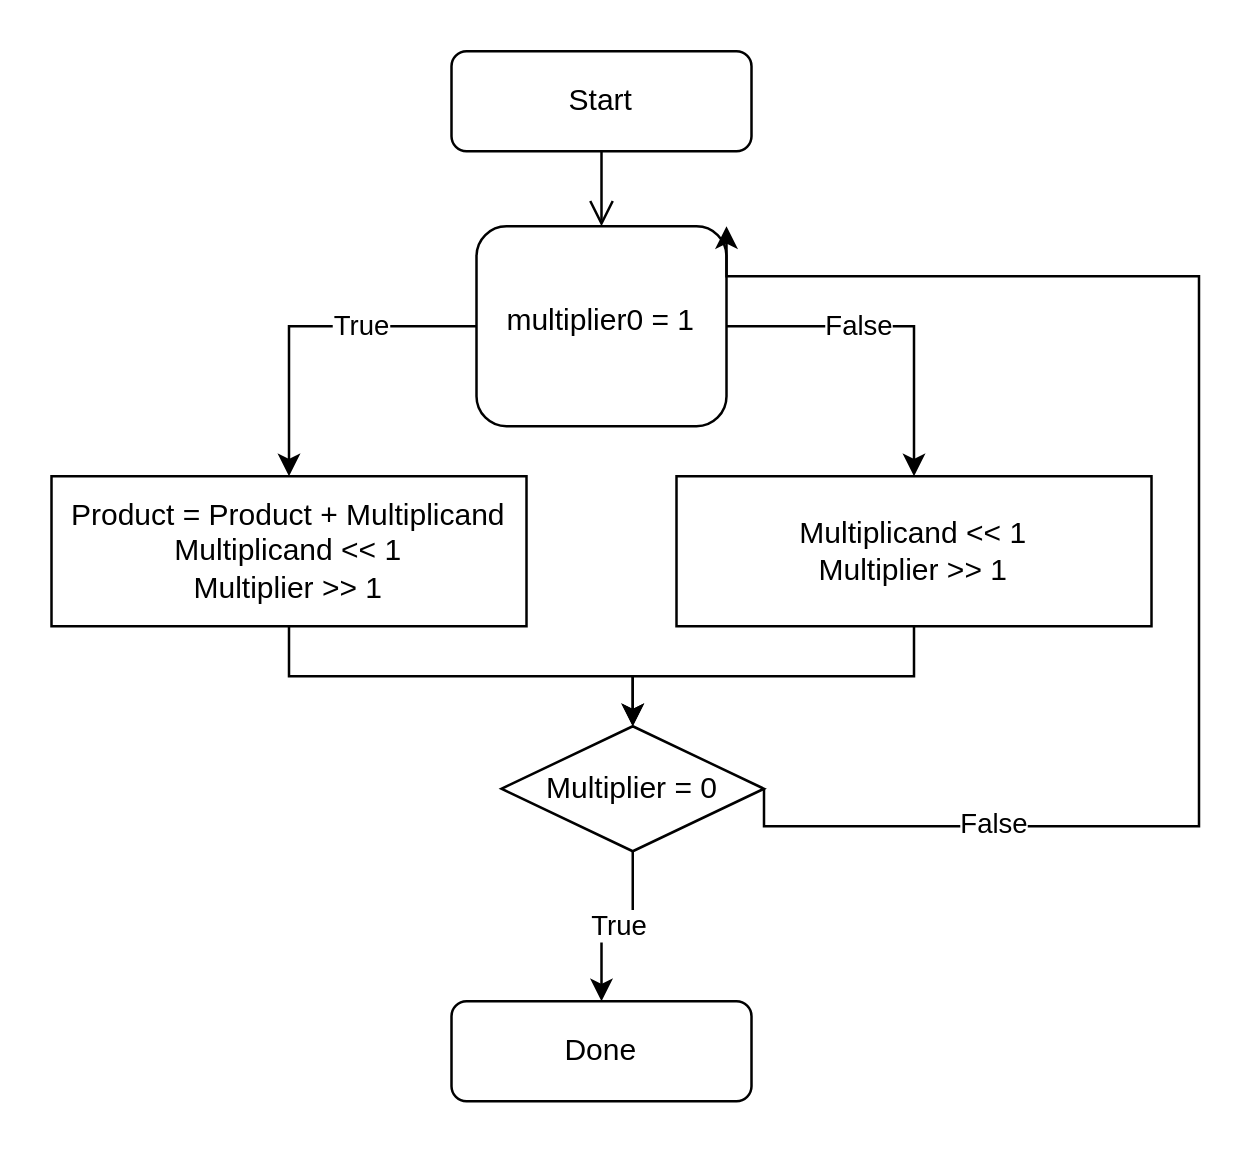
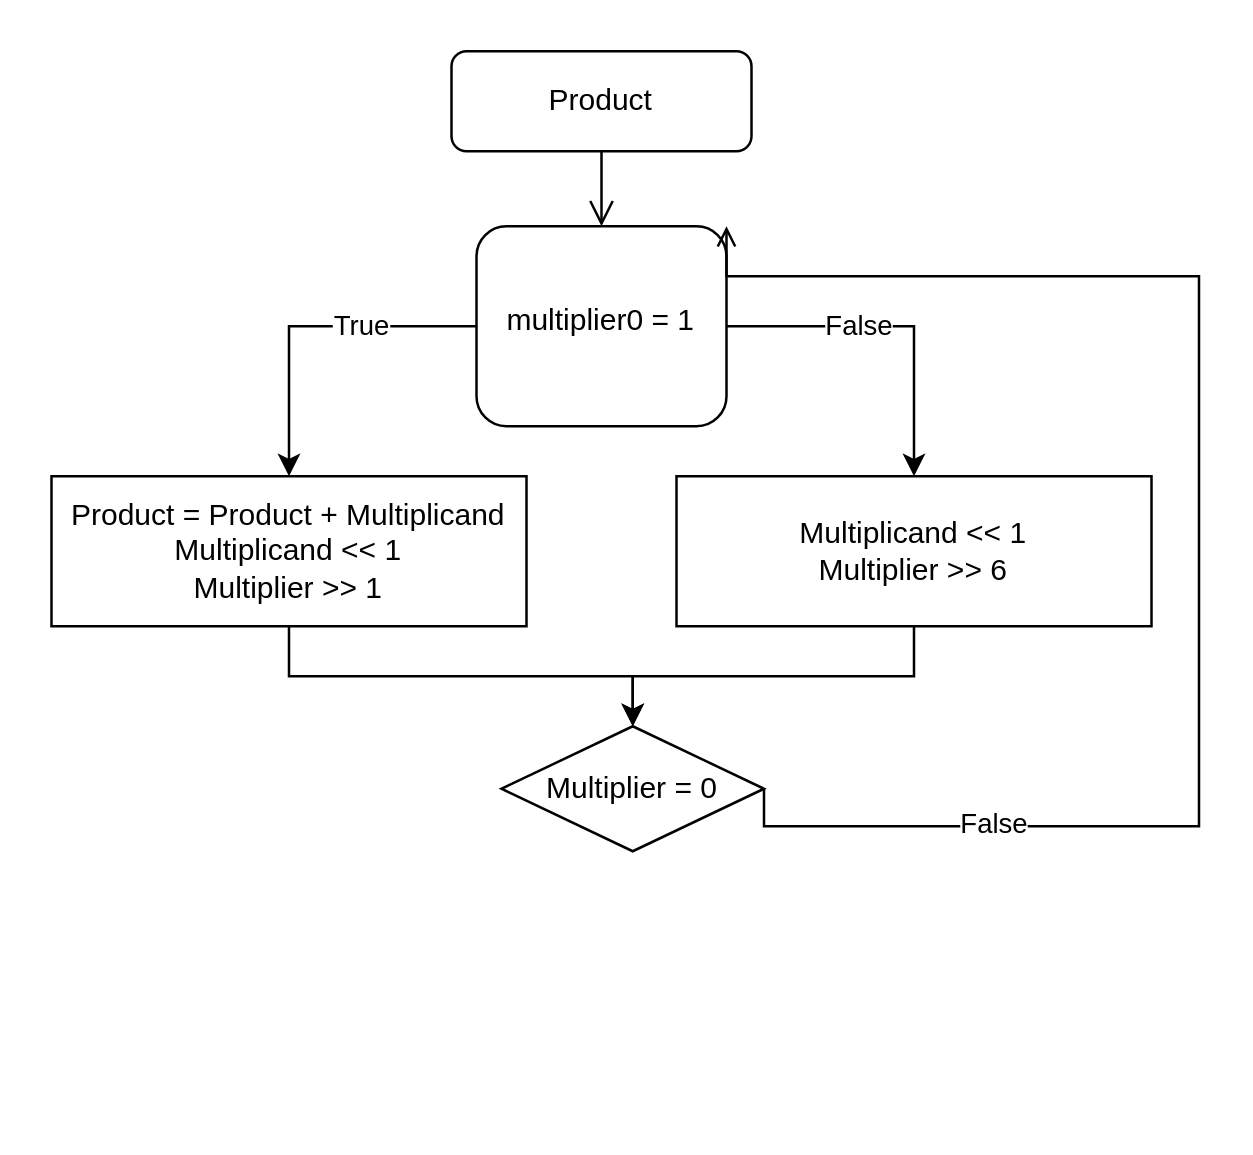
(601, 101) -> (601, 101)
(726, 244) -> (726, 240)
(914, 551) -> (914, 551)
(601, 936) -> none
(601, 1051) -> none
